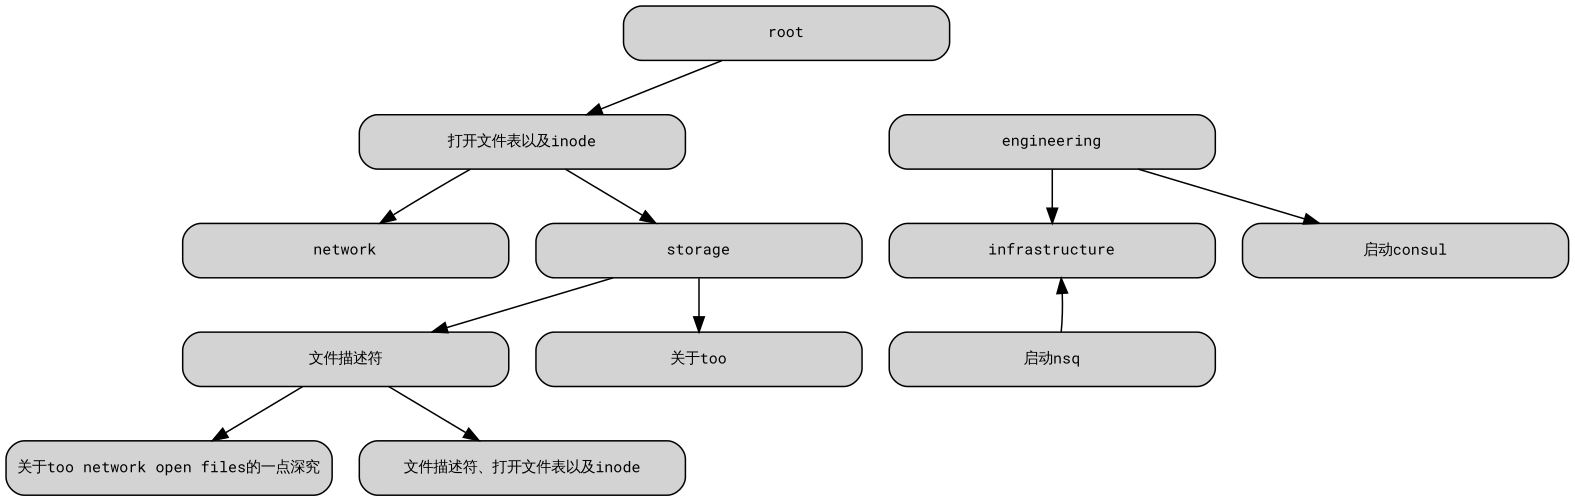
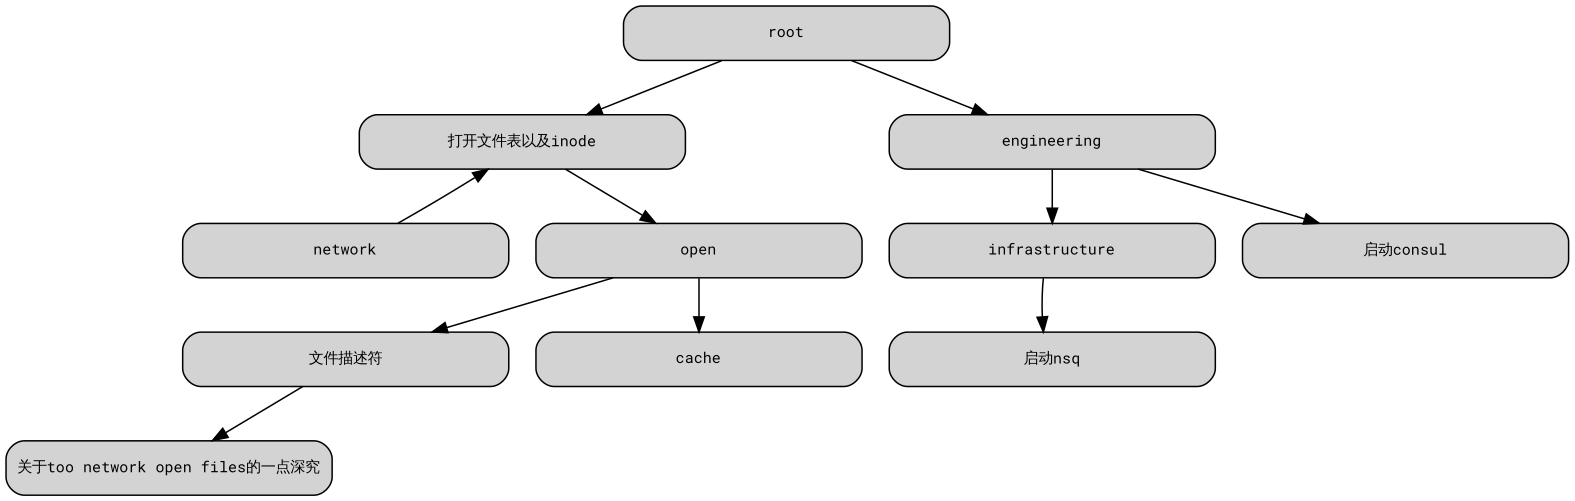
none -> (912, 85)
(432, 192) -> (437, 201)
(699, 251) -> (699, 251)
(1062, 313) -> (1042, 298)
(699, 359) -> (699, 359)
(522, 468) -> none
